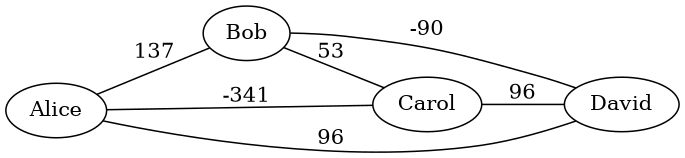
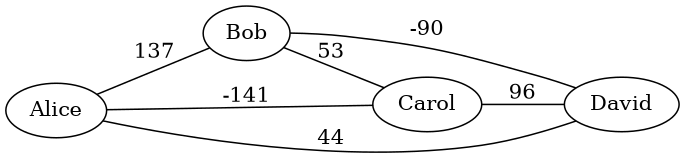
(247, 96) -> (247, 96)
(332, 139) -> (332, 139)
